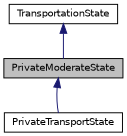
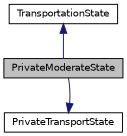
(57, 100) -> (70, 91)
